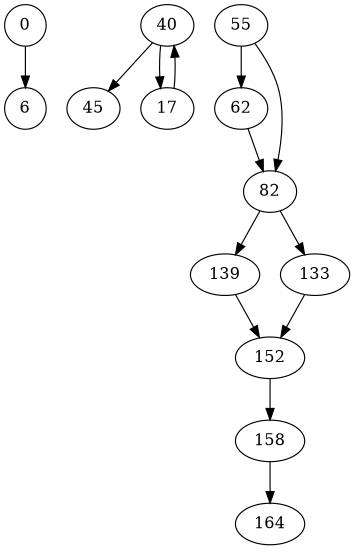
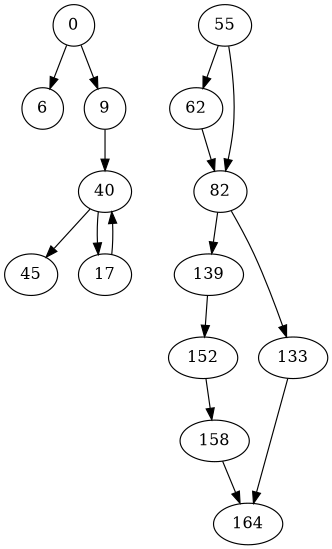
none -> (105, 108)
(296, 311) -> (272, 435)
